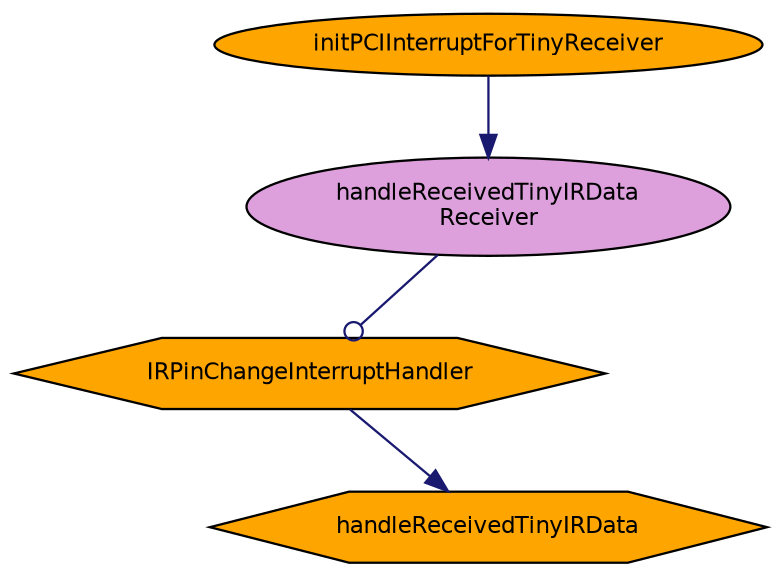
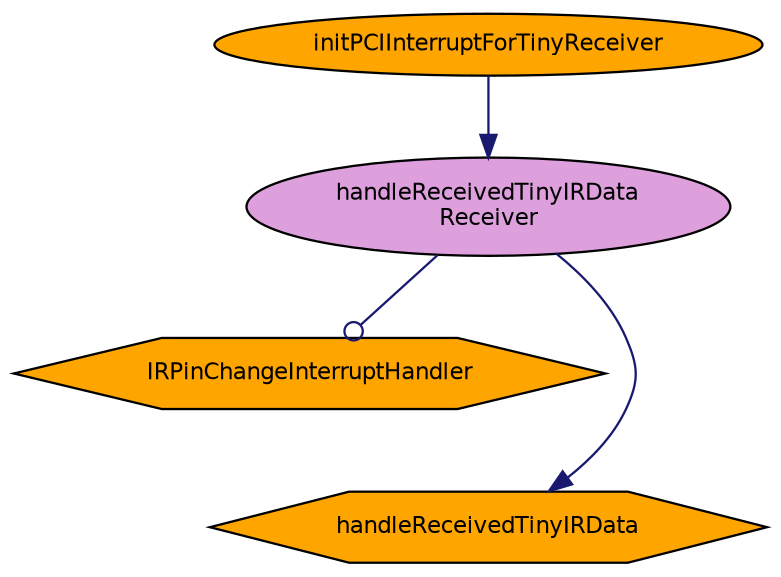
(390, 443) -> (635, 364)
